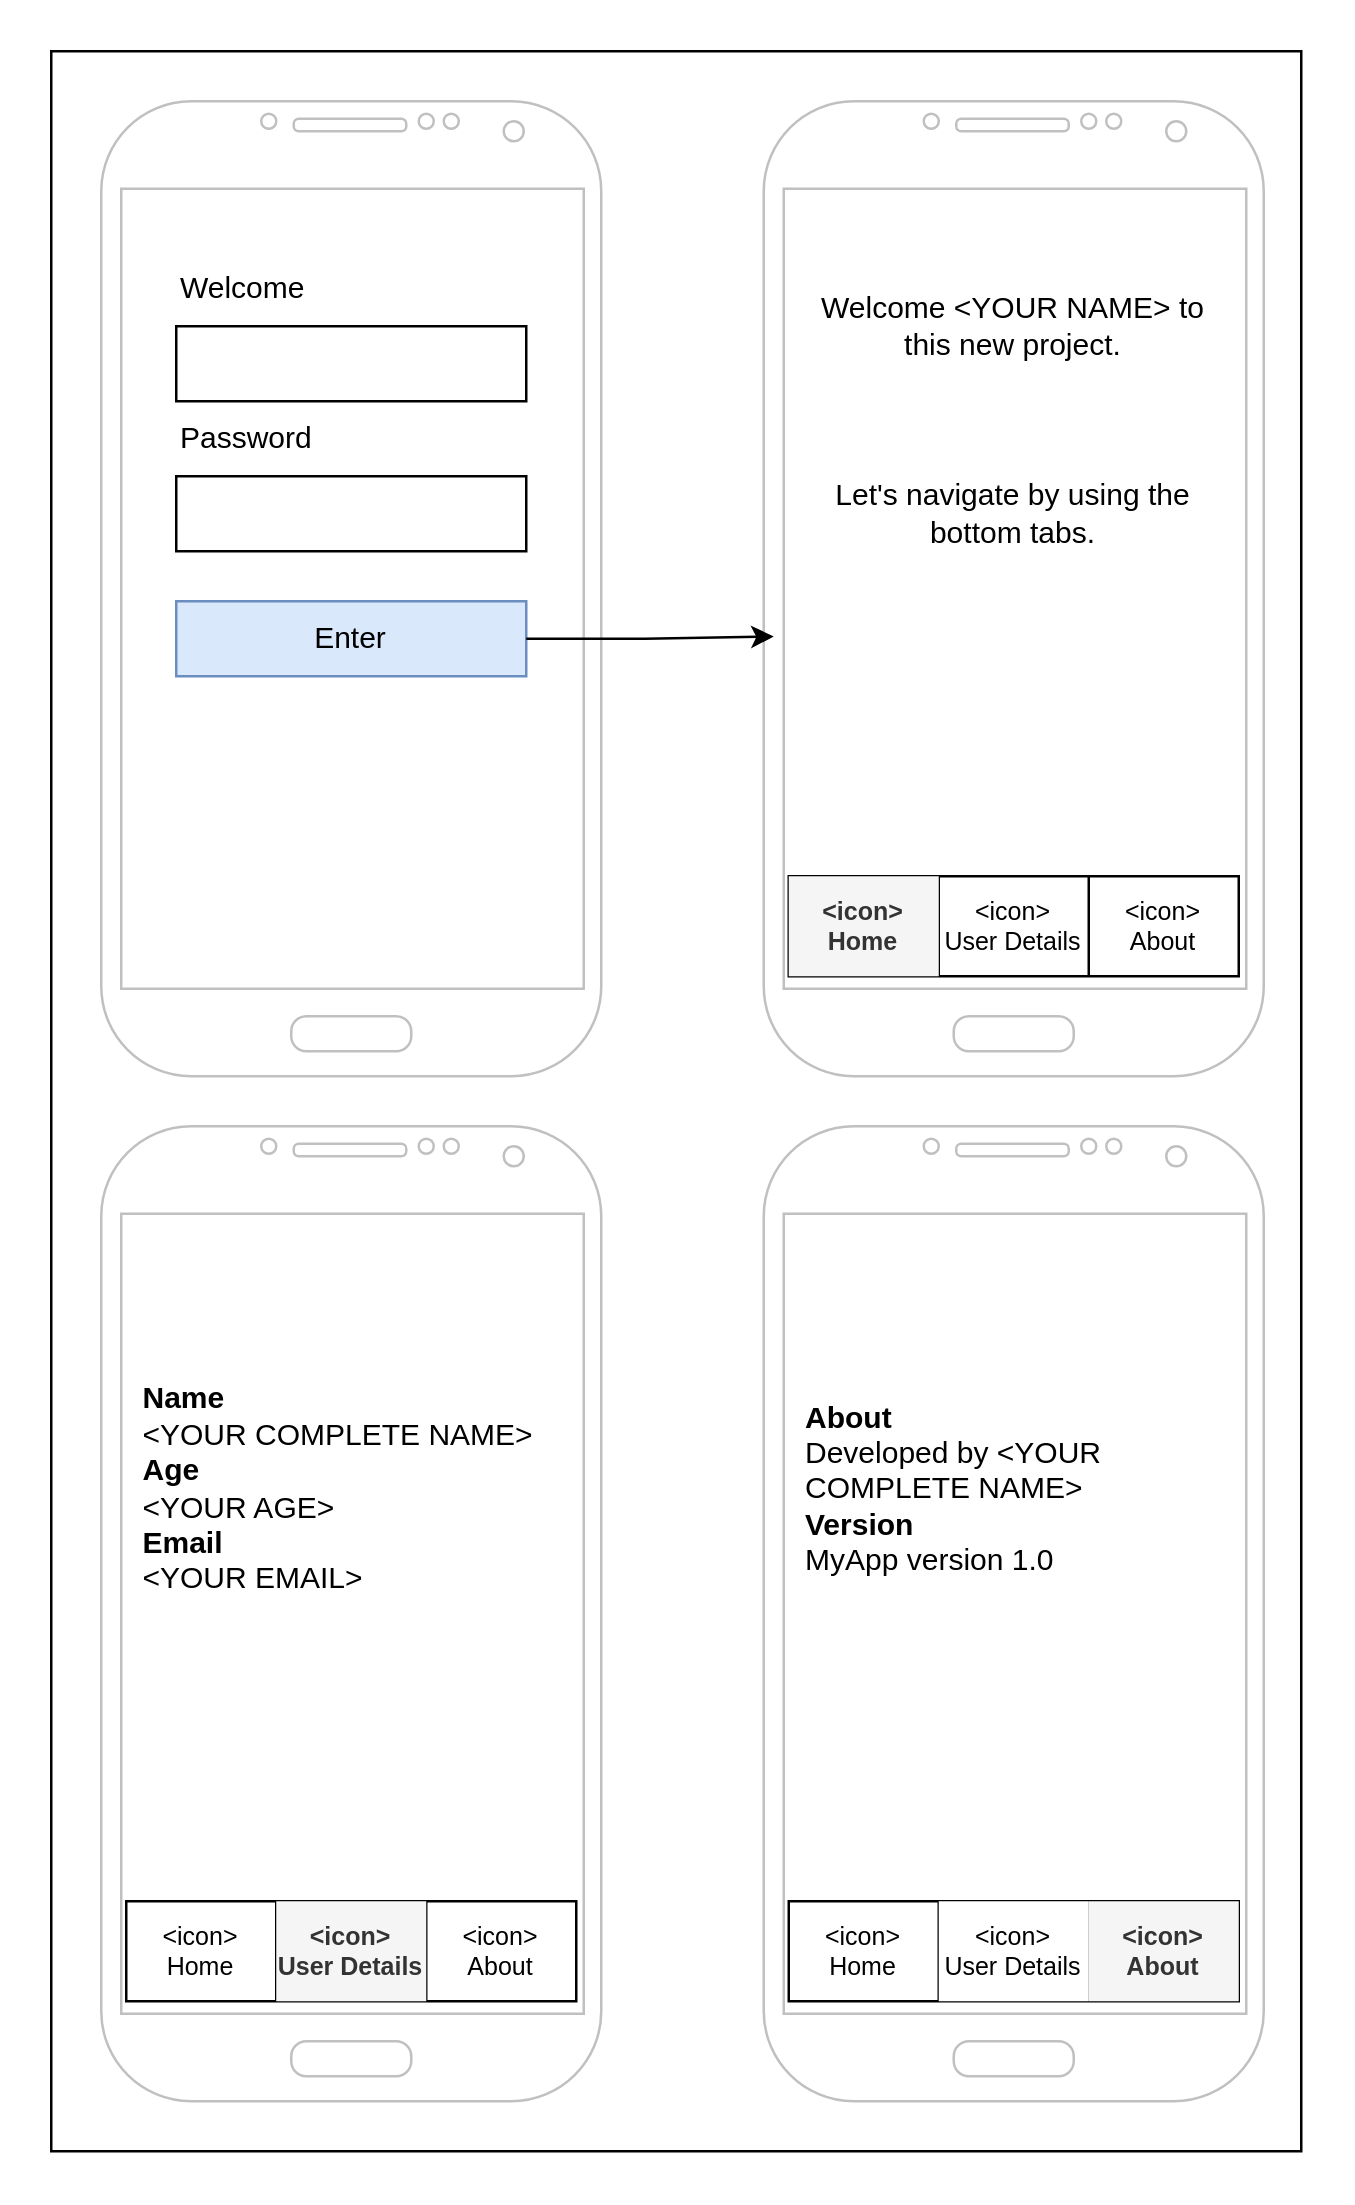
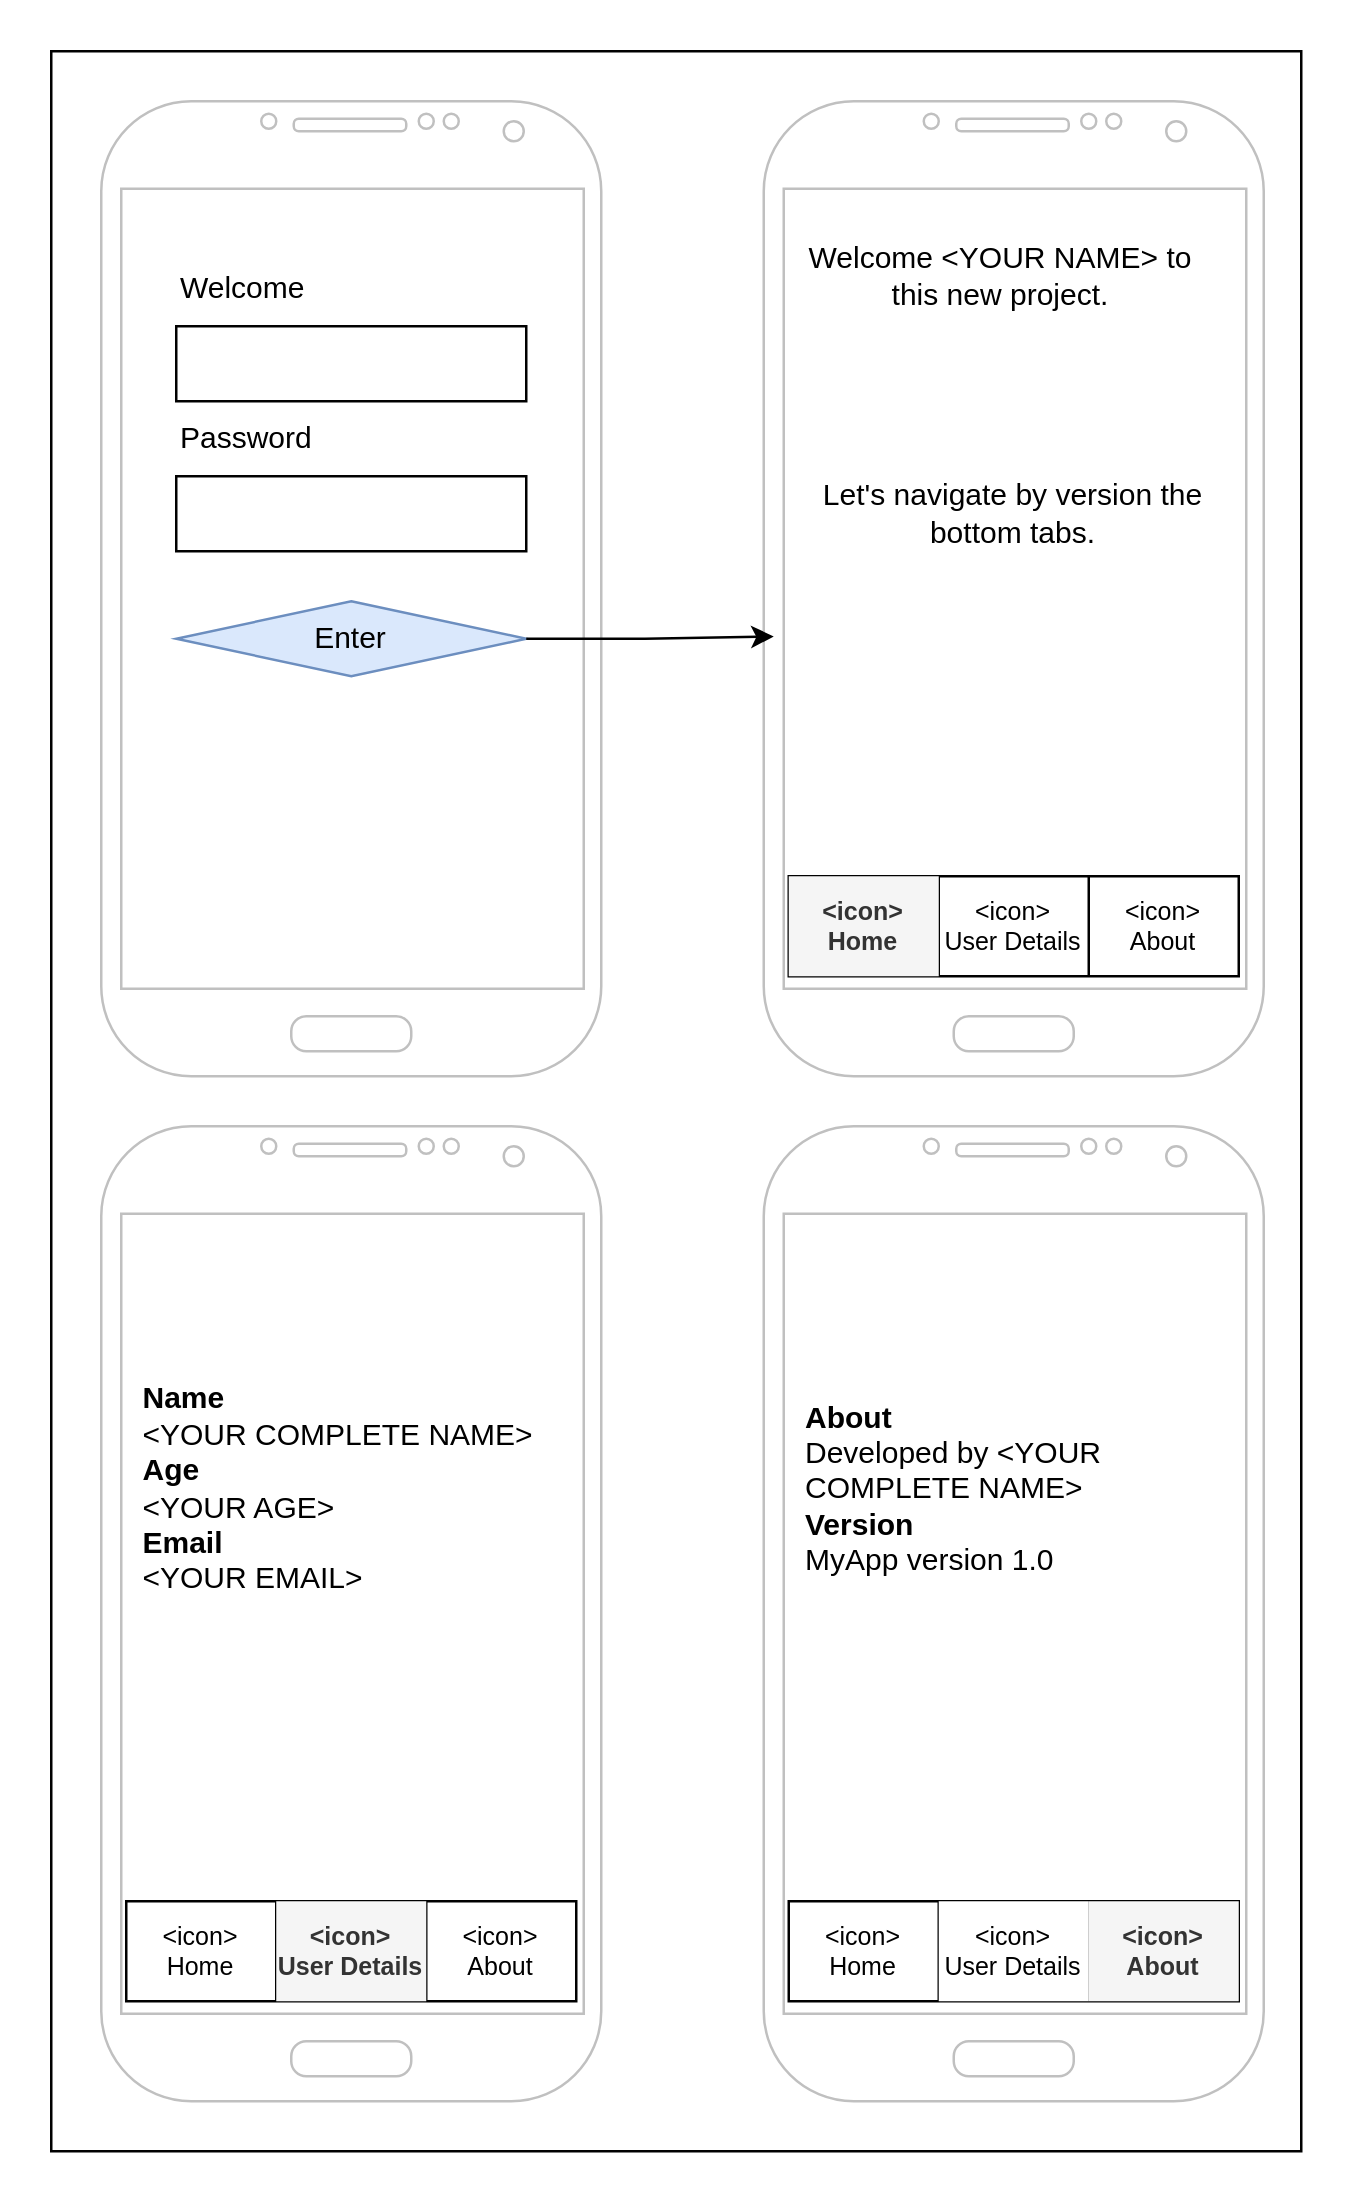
(1014, 326) -> (1001, 276)
(1014, 514) -> (1014, 514)
(351, 639) -> (351, 639)
